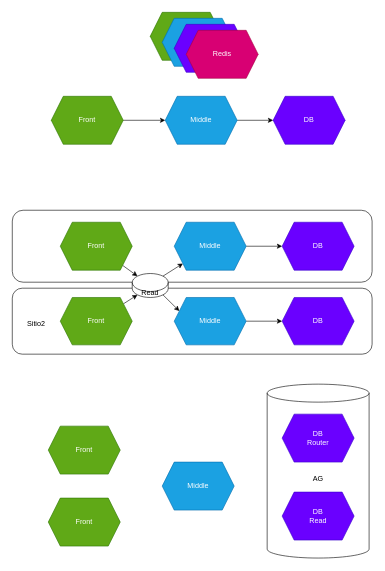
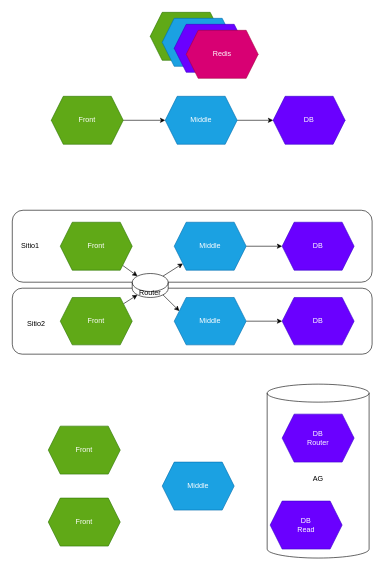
none -> (30, 246)
(150, 293) -> (150, 293)
(318, 516) -> (306, 525)
